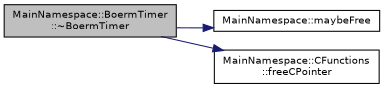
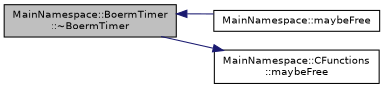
(190, 28) -> (200, 14)
(297, 67) -> (297, 67)
